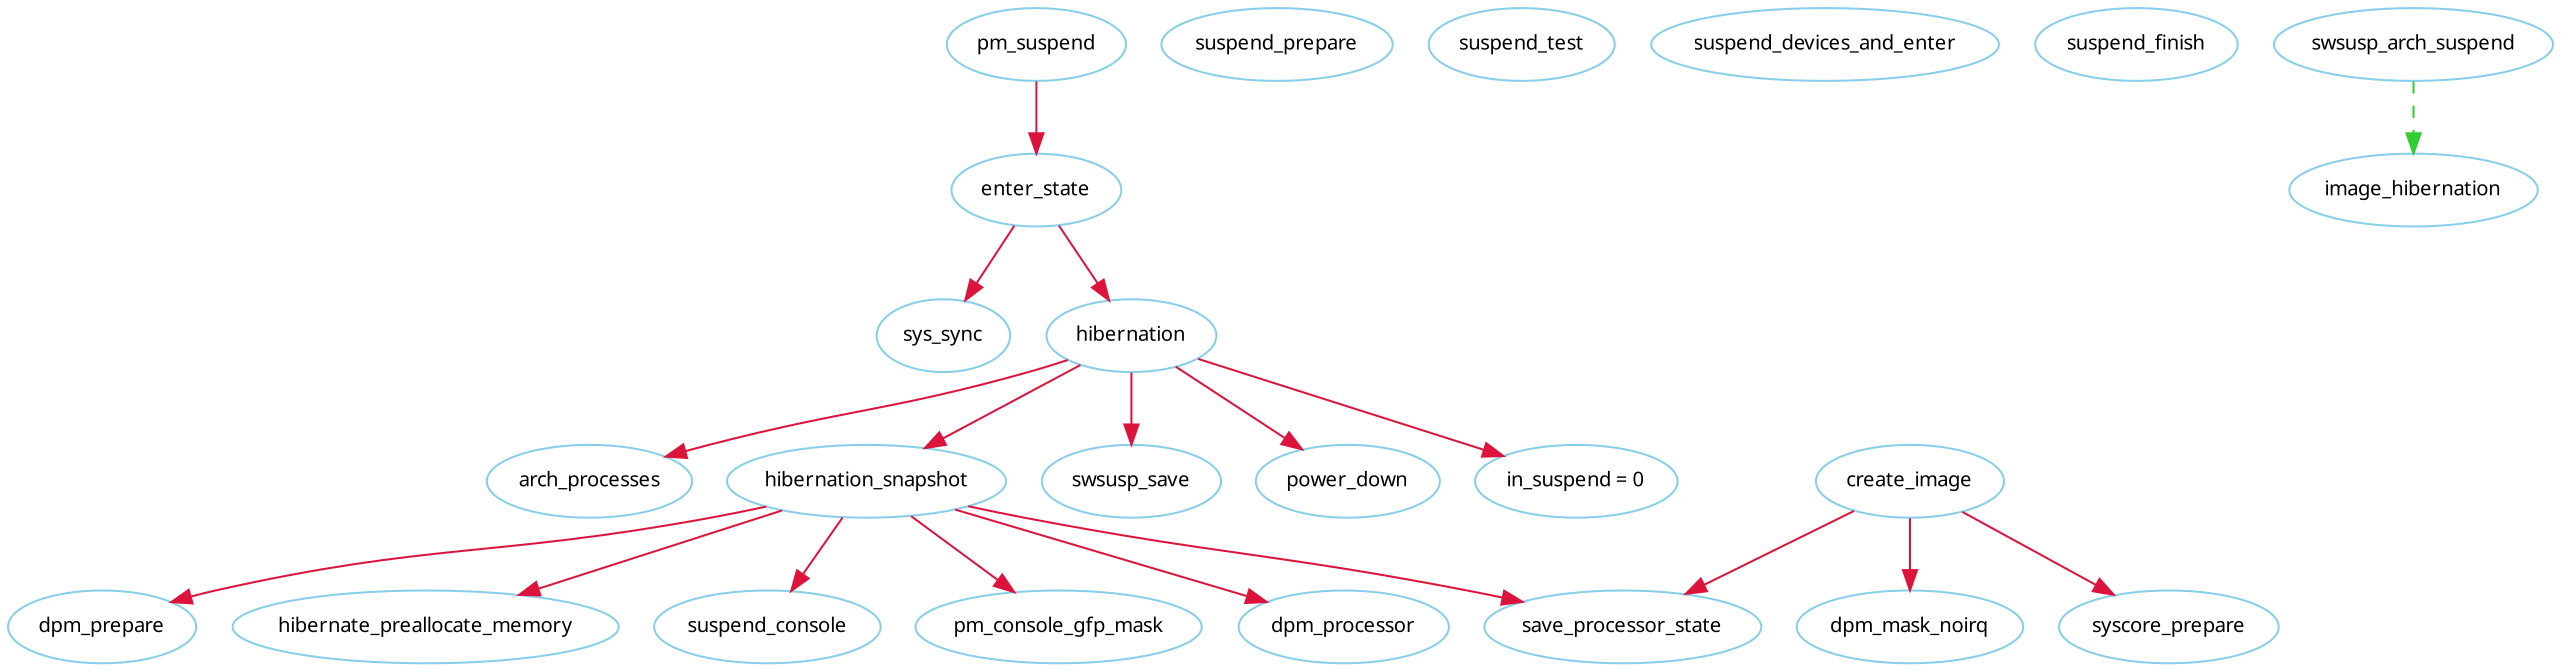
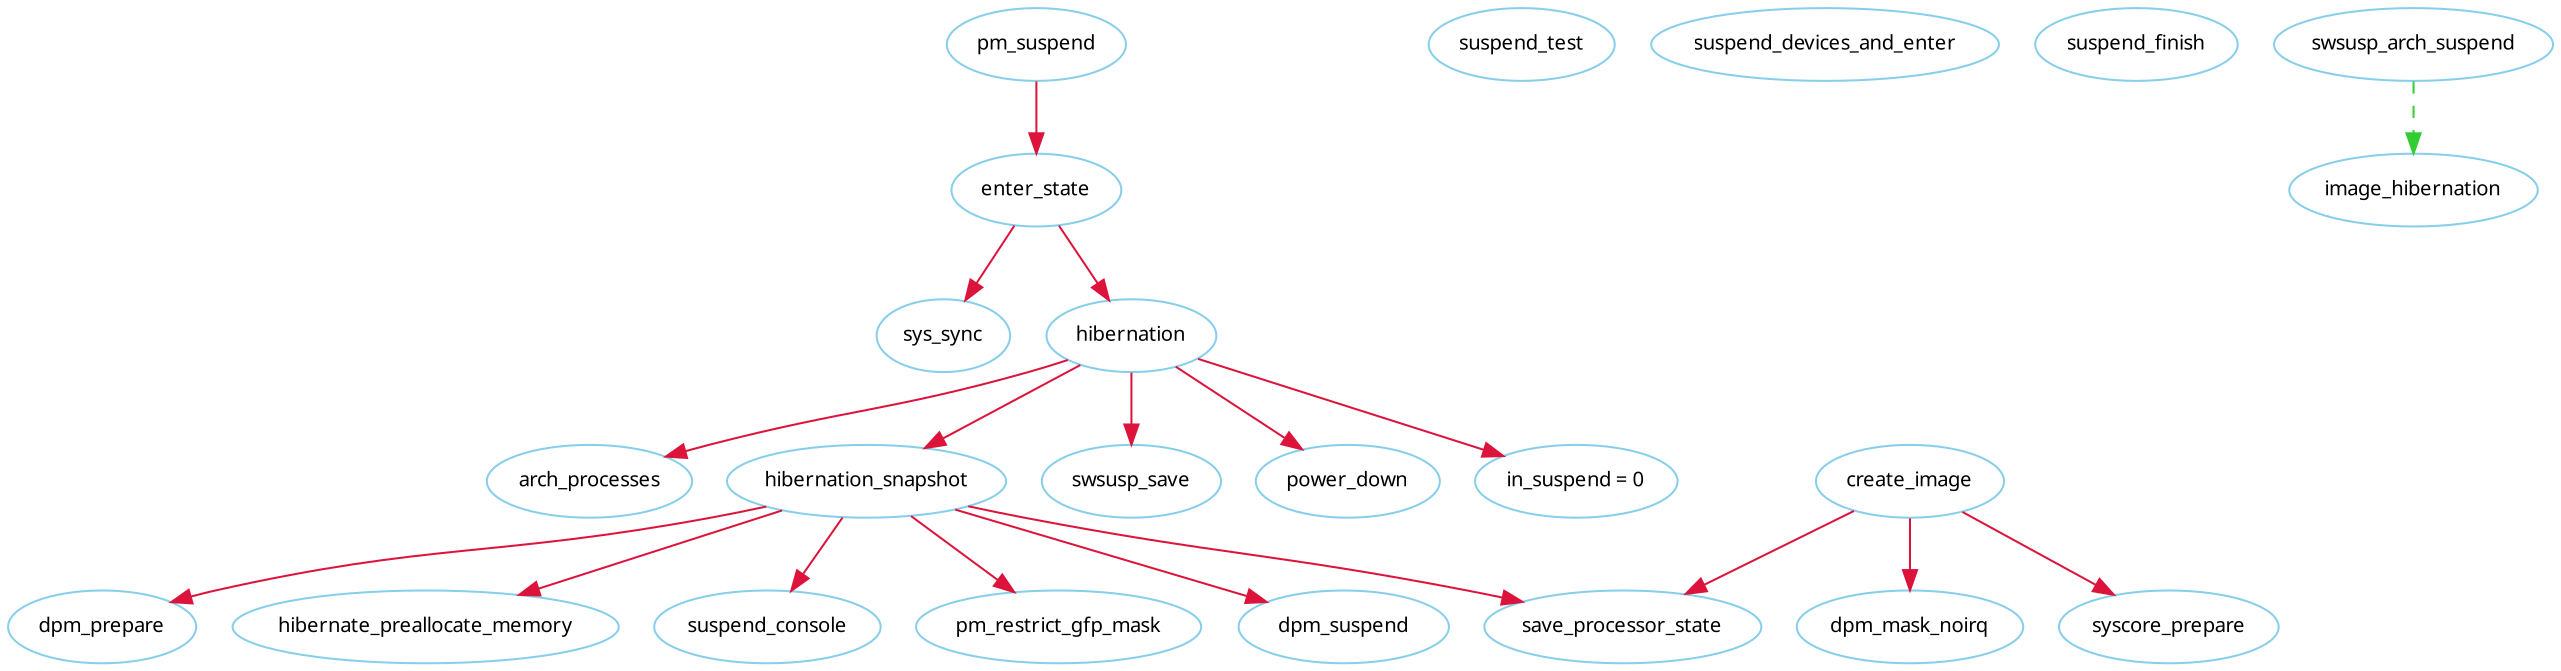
(1277, 44) -> none
(1059, 627) -> (1059, 627)
(1344, 627) -> (1344, 627)
